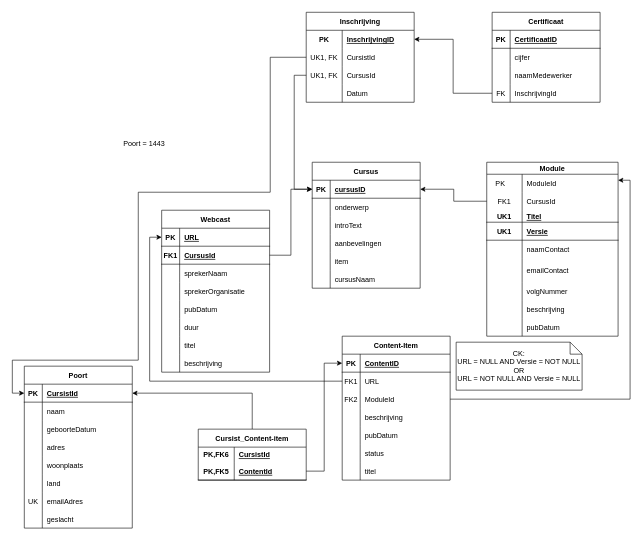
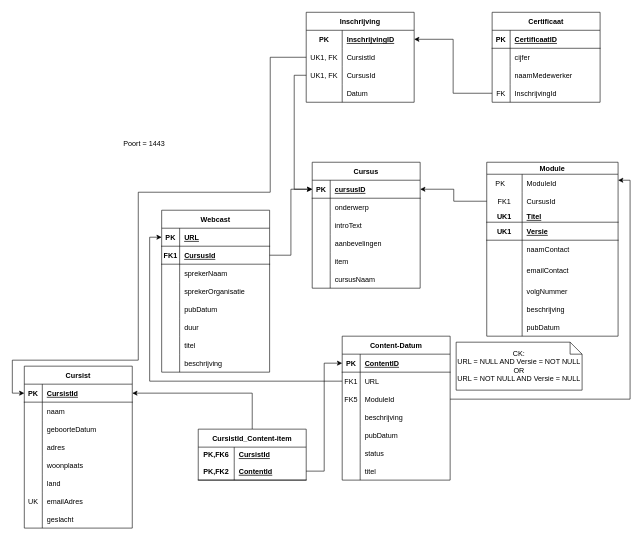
(396, 346) -> (396, 346)
(78, 376) -> (78, 376)
(351, 400) -> (351, 400)
(252, 439) -> (252, 439)
(216, 472) -> (216, 472)
